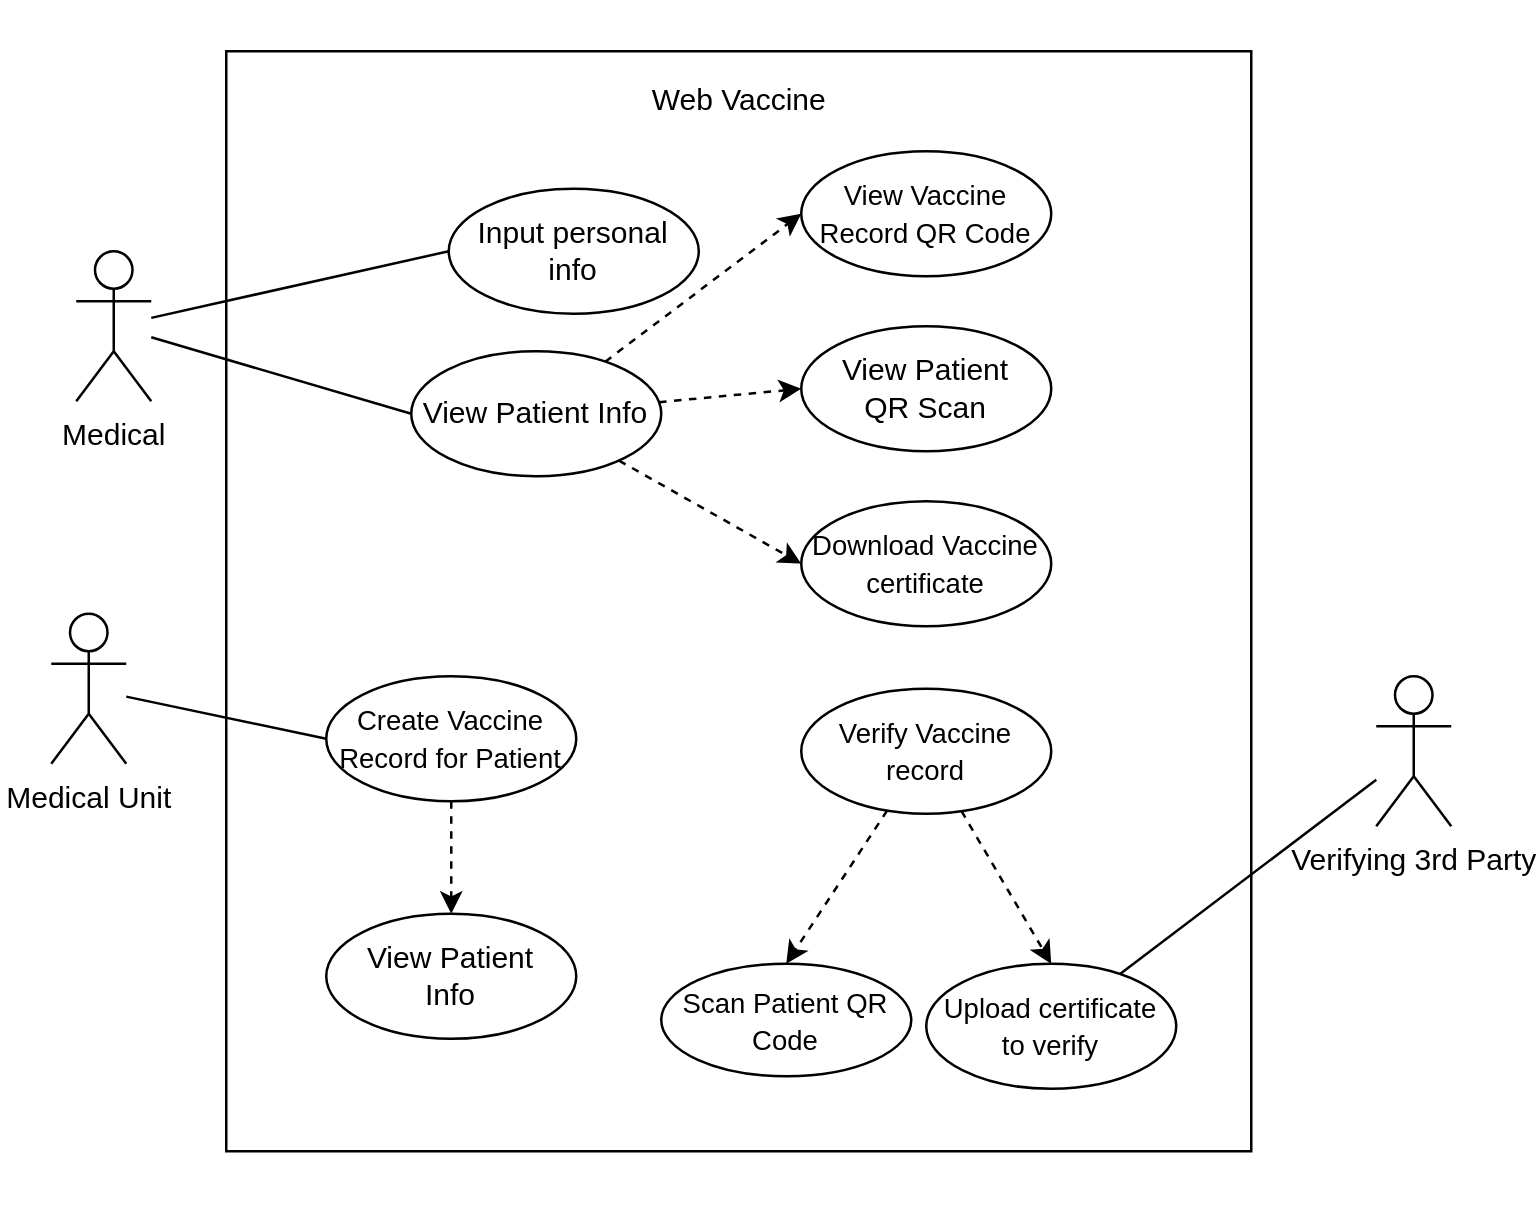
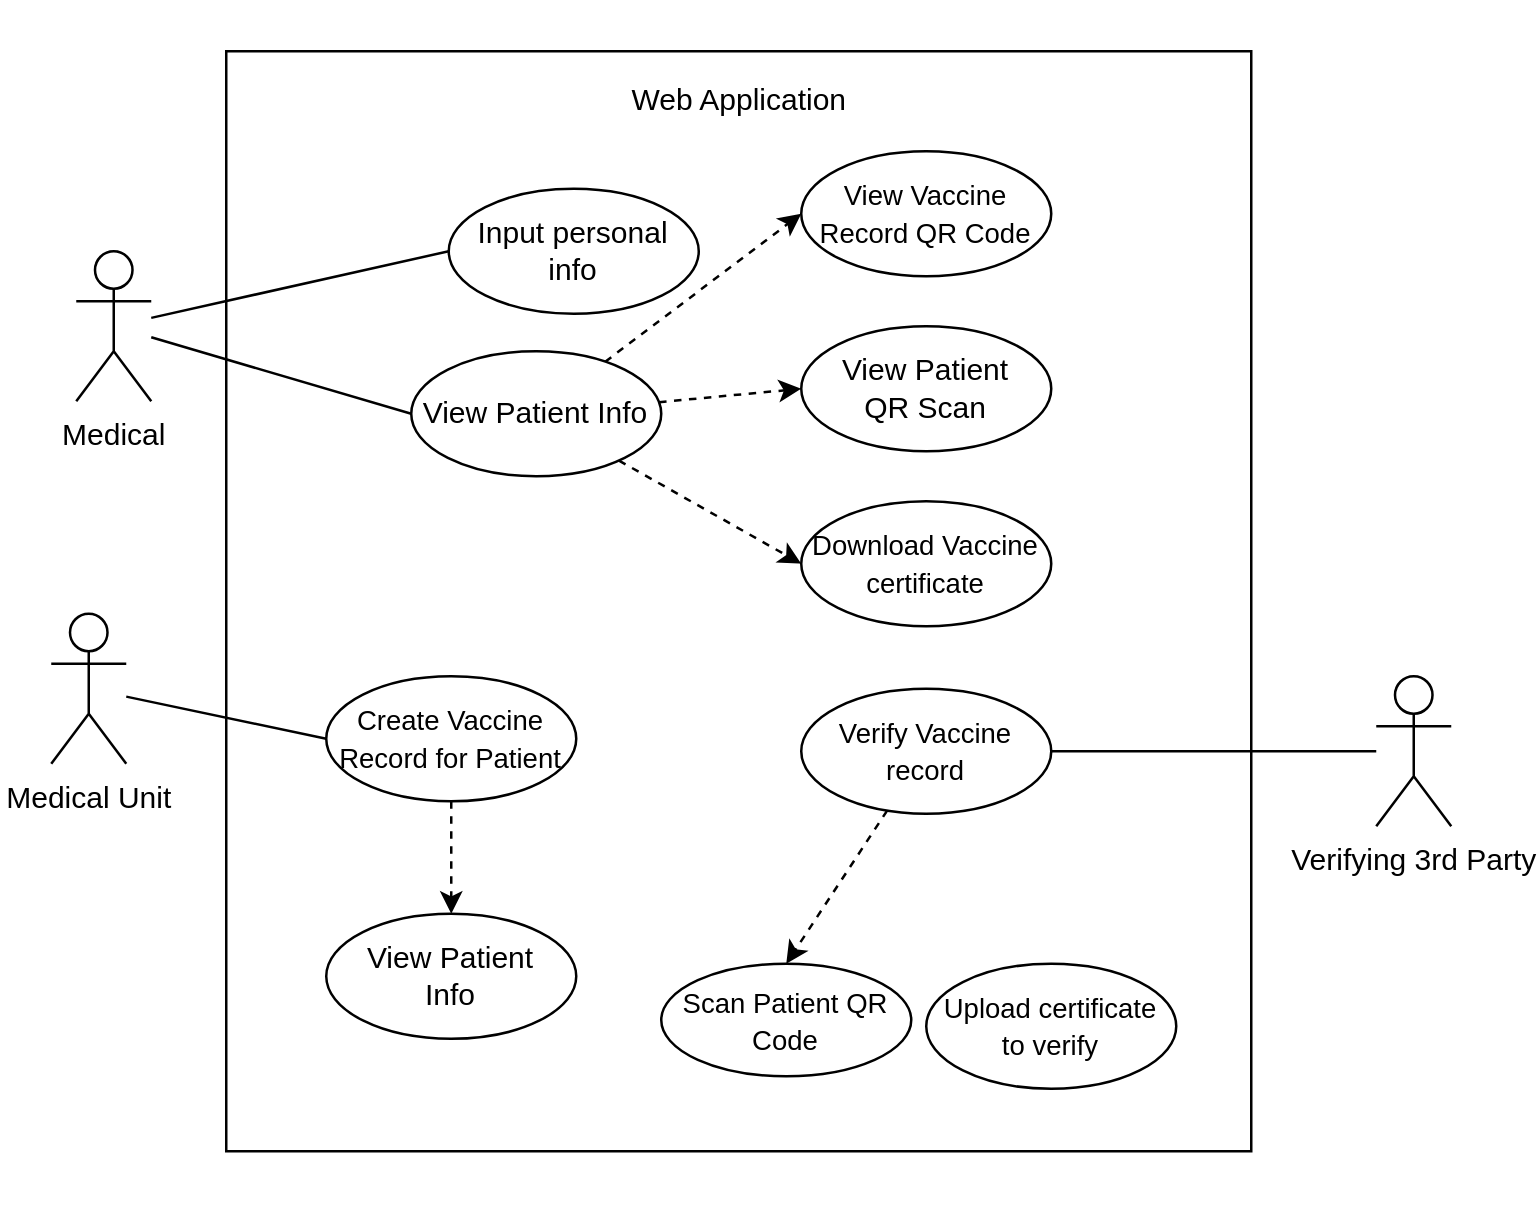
(740, 101) -> (740, 101)
(1249, 877) -> (1214, 751)
(1002, 880) -> none
